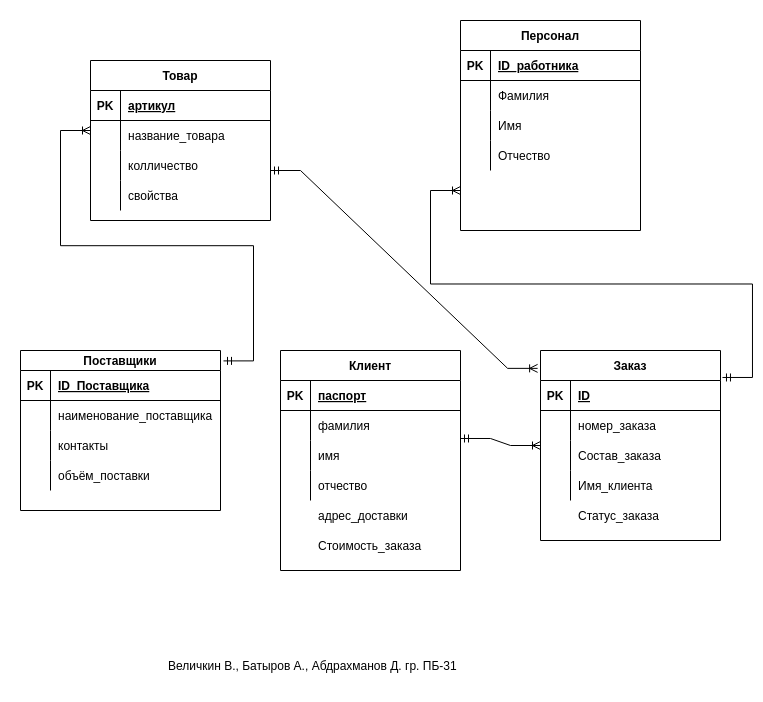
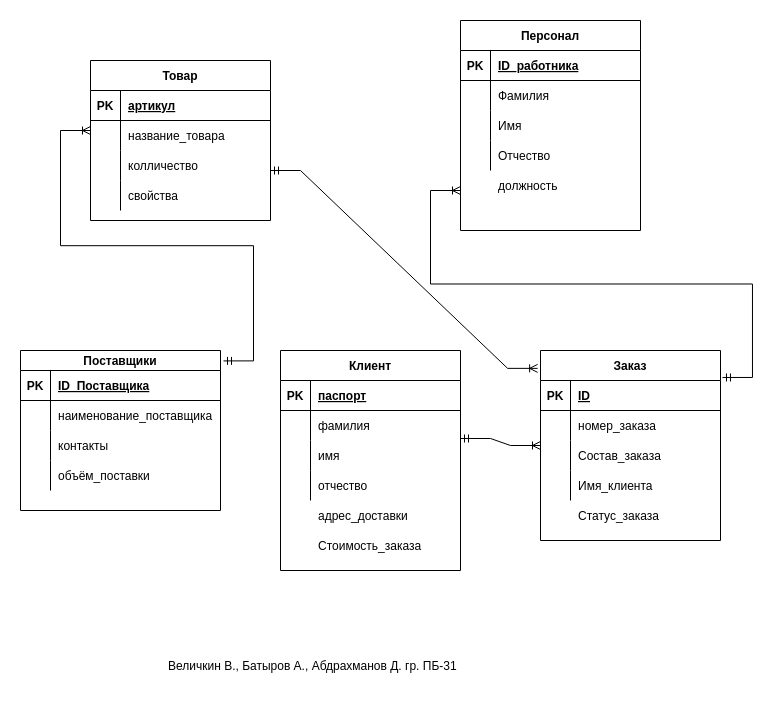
none -> (566, 186)
